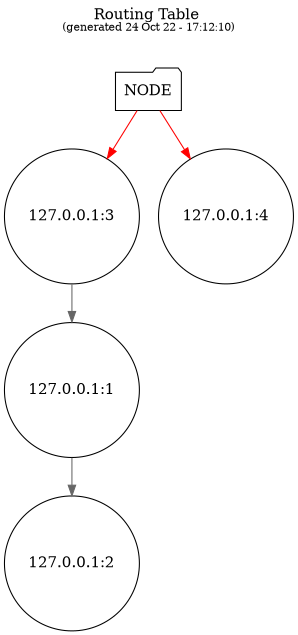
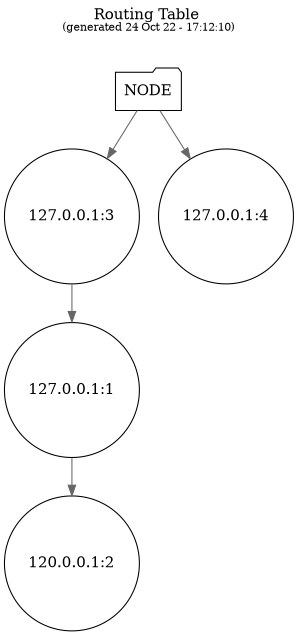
(125, 130) -> (125, 130)
(172, 130) -> (172, 130)
(72, 563) -> (72, 563)
